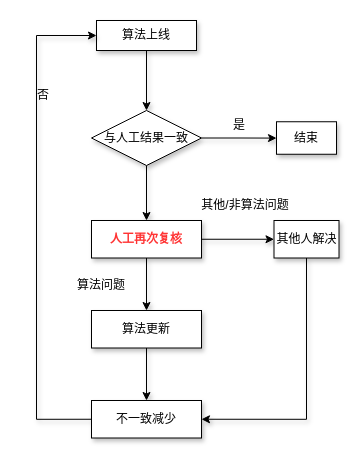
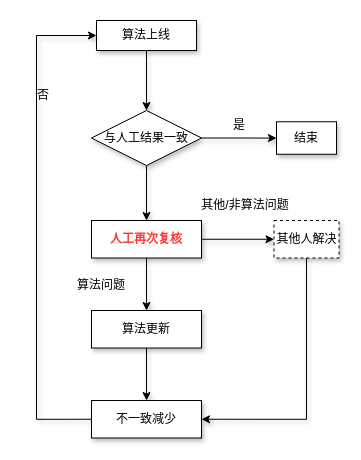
(307, 239) -> (307, 239)
